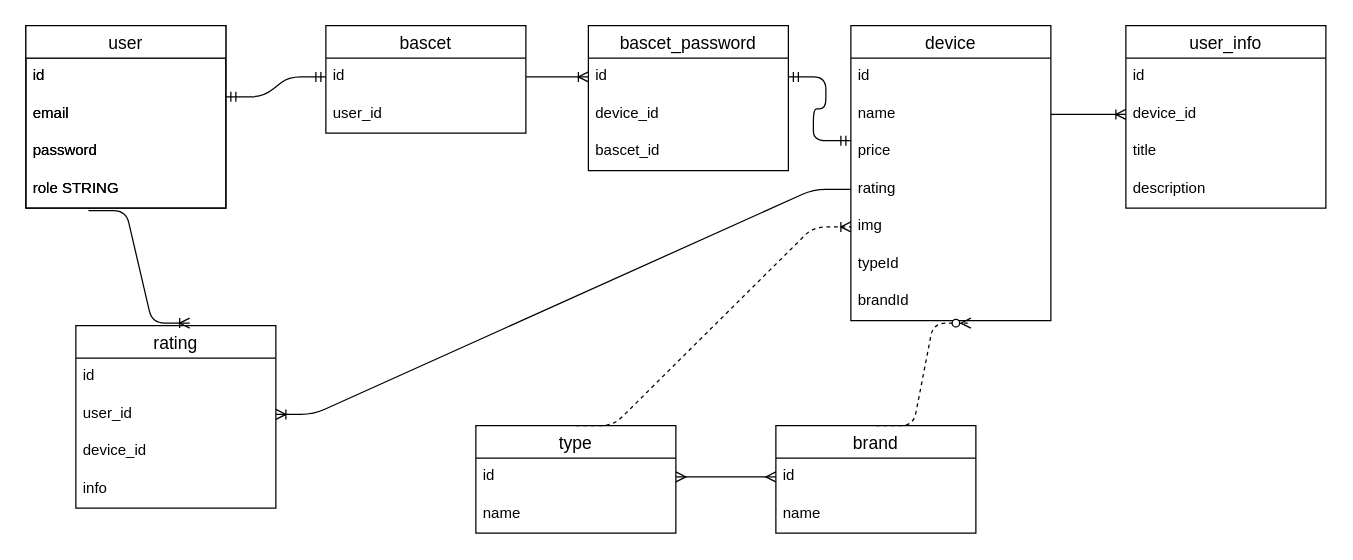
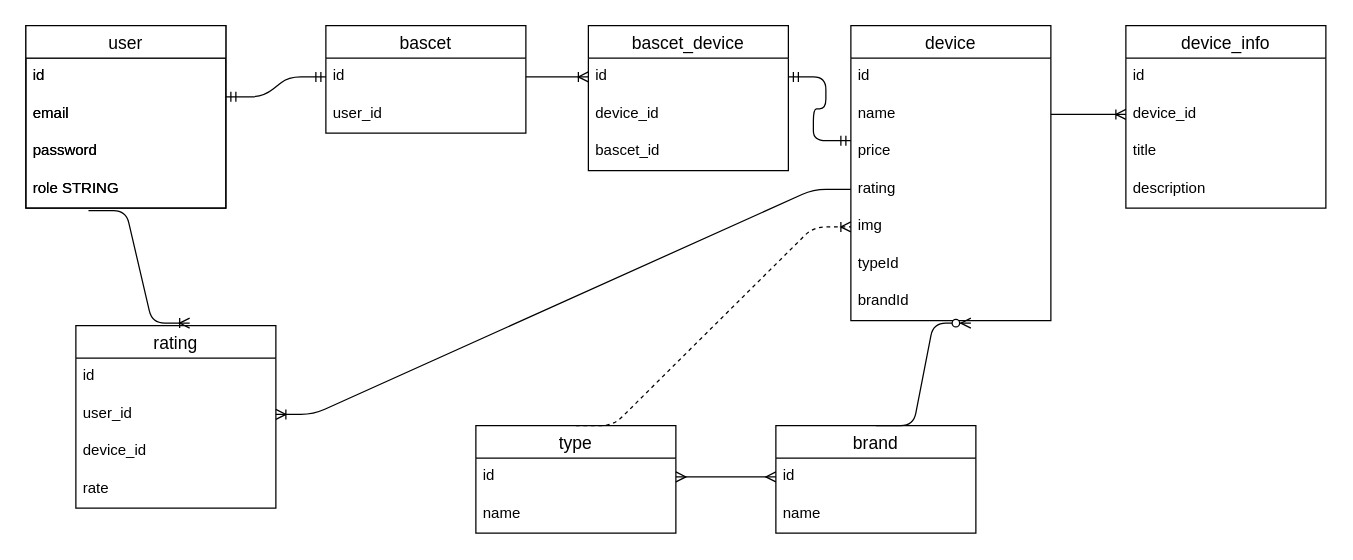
(688, 43) -> (688, 43)
(1225, 43) -> (1225, 43)
(924, 370) -> (924, 370)
(97, 488) -> (99, 488)
